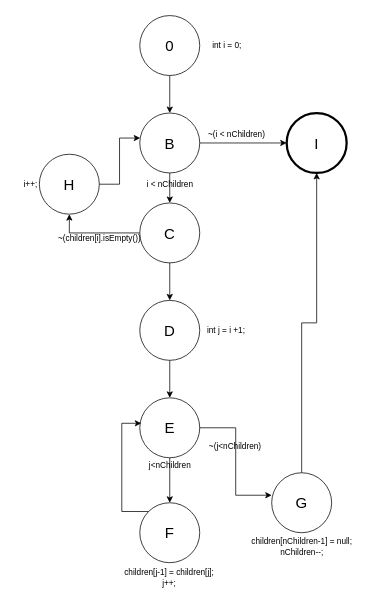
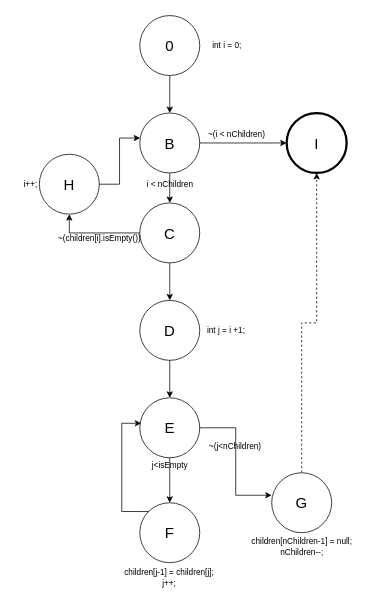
(308, 323) -> (308, 323)
(170, 465) -> (170, 465)
